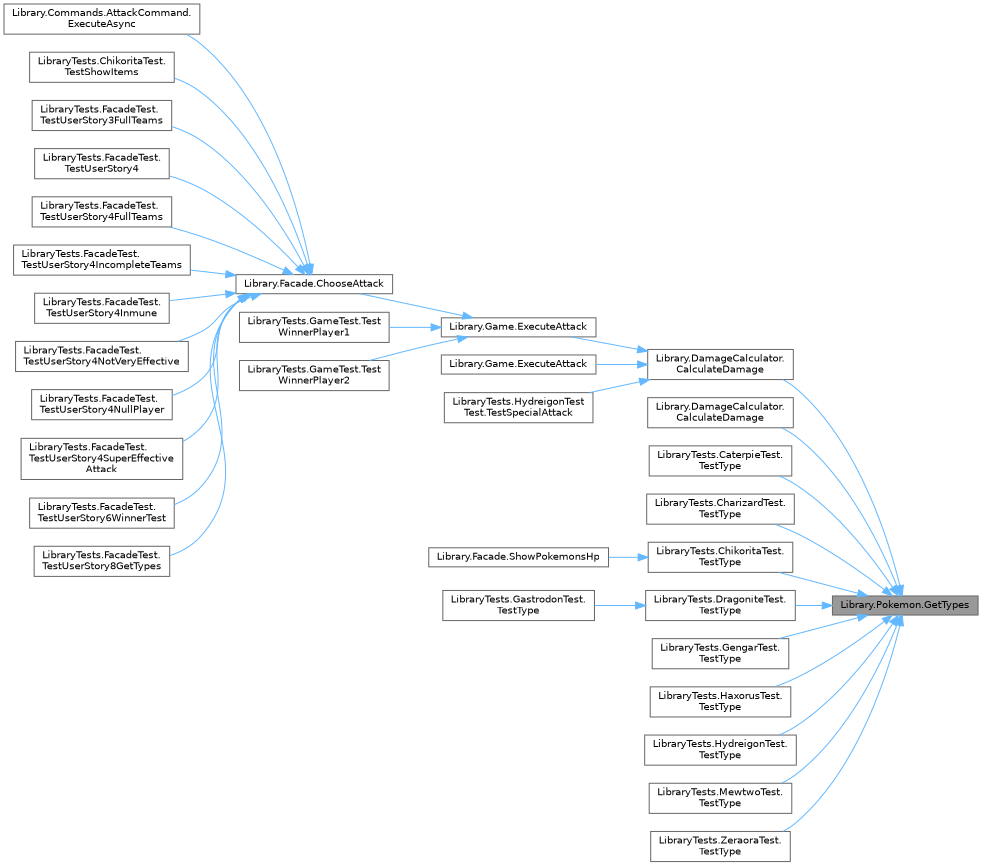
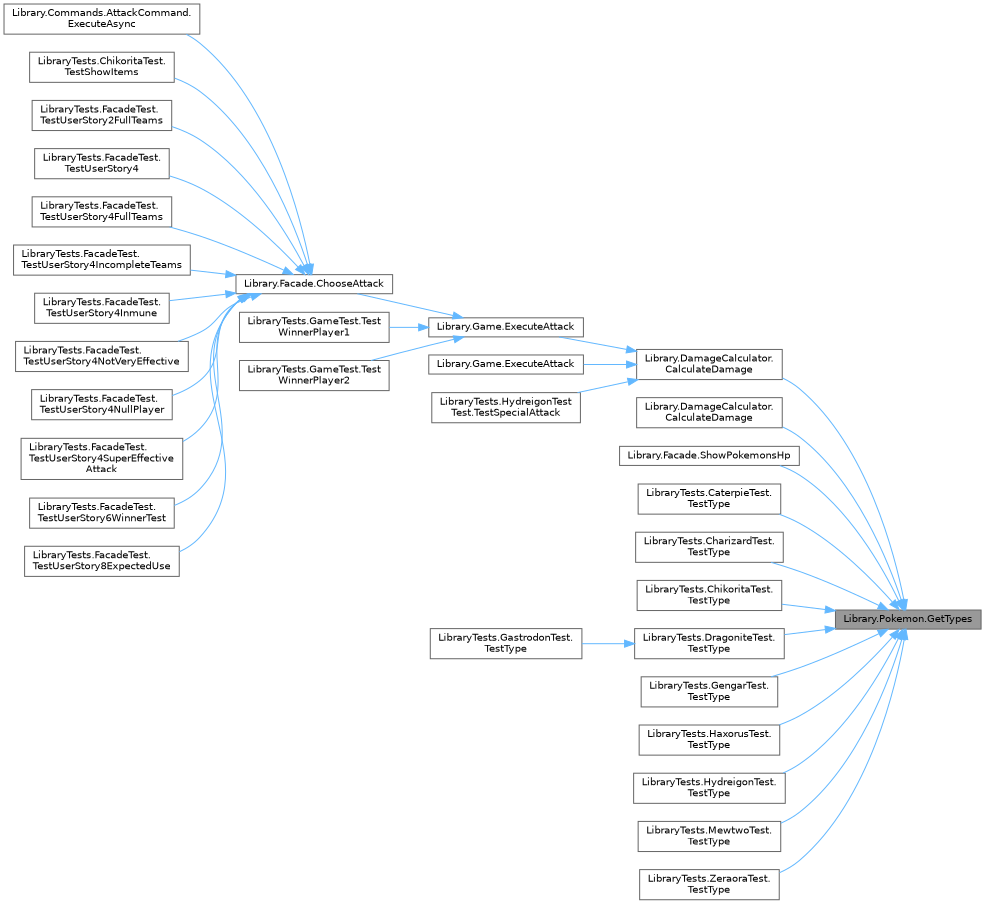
(102, 115) -> (102, 115)
(623, 557) -> (850, 523)
(102, 561) -> (102, 561)
